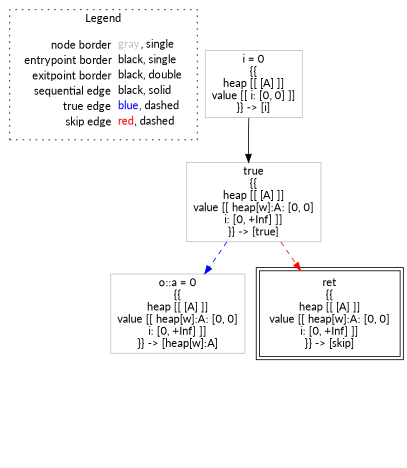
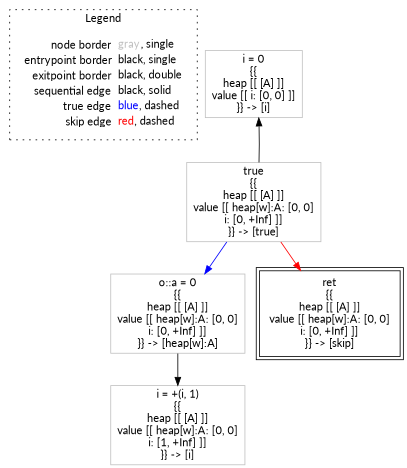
(248, 136) -> (259, 144)
(288, 253) -> (288, 253)
(218, 255) -> (218, 255)
none -> (178, 425)
